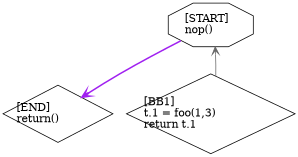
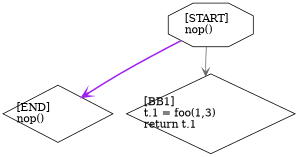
(216, 65) -> (206, 58)
(58, 114) -> (58, 114)
